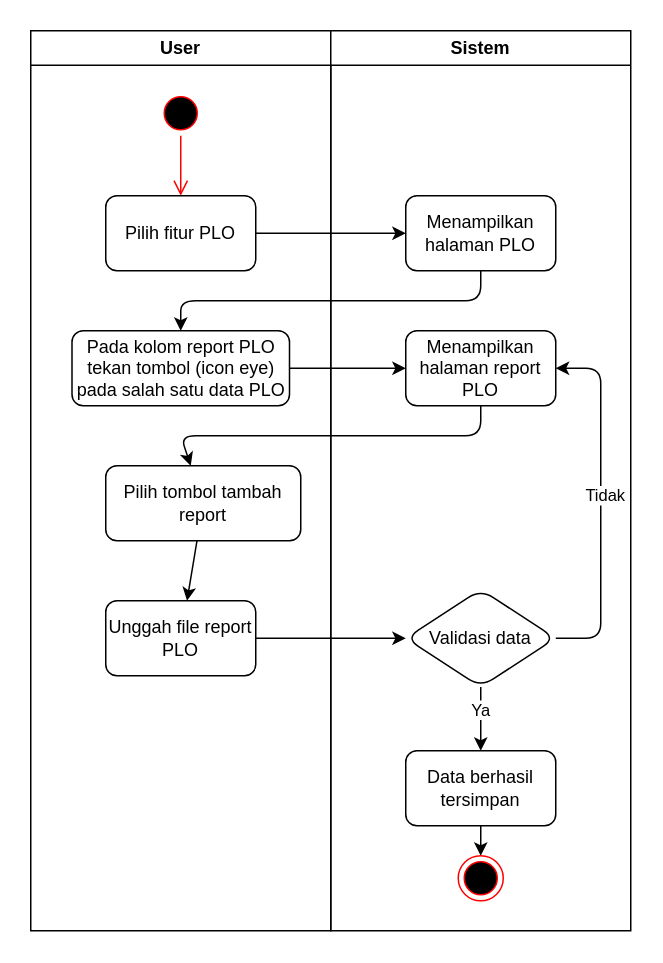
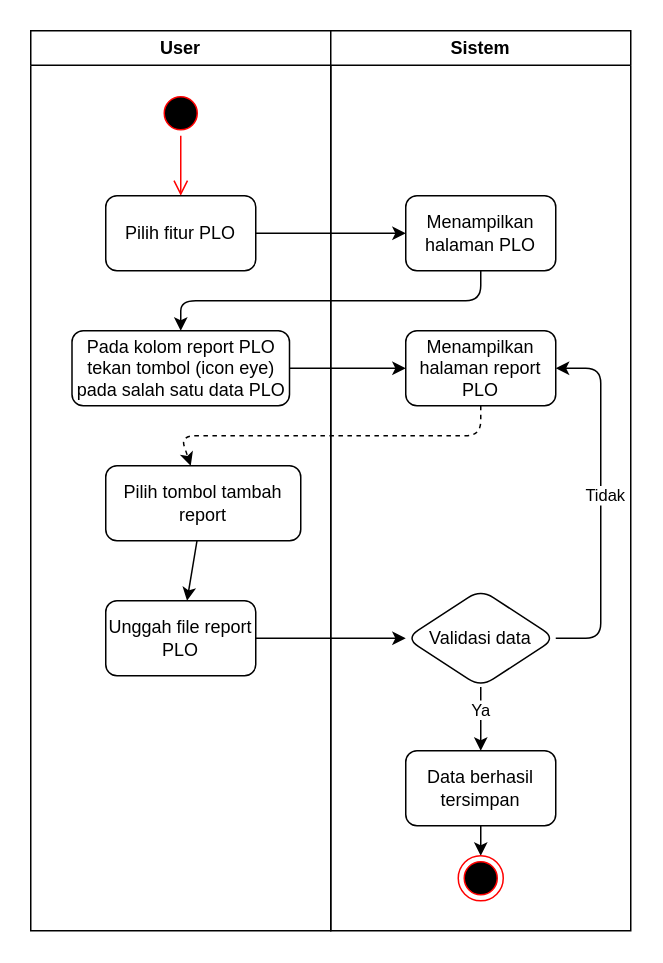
(335, 436) -> (335, 436)
